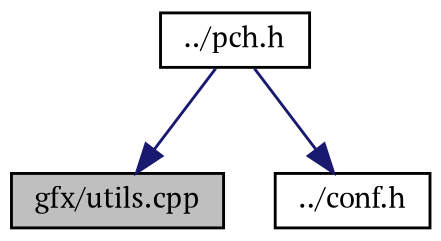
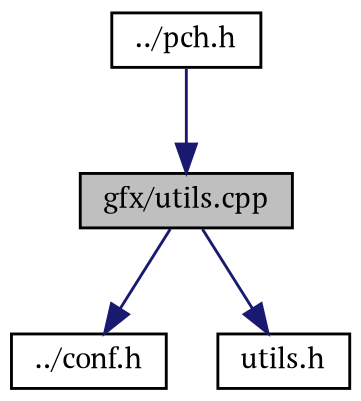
(285, 109) -> (145, 269)
none -> (284, 361)
